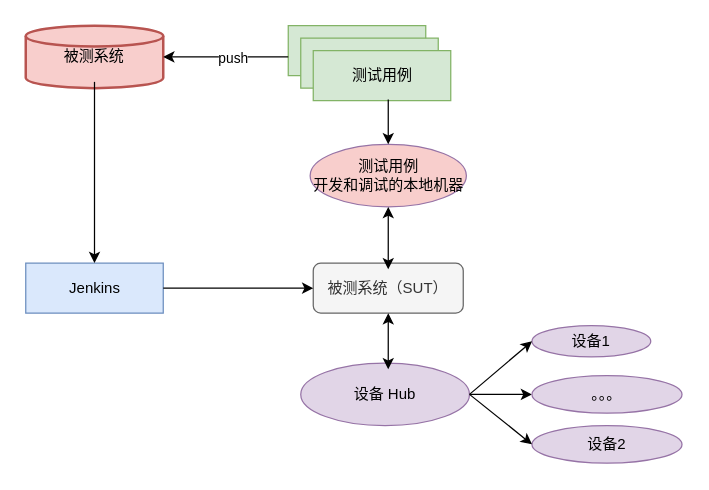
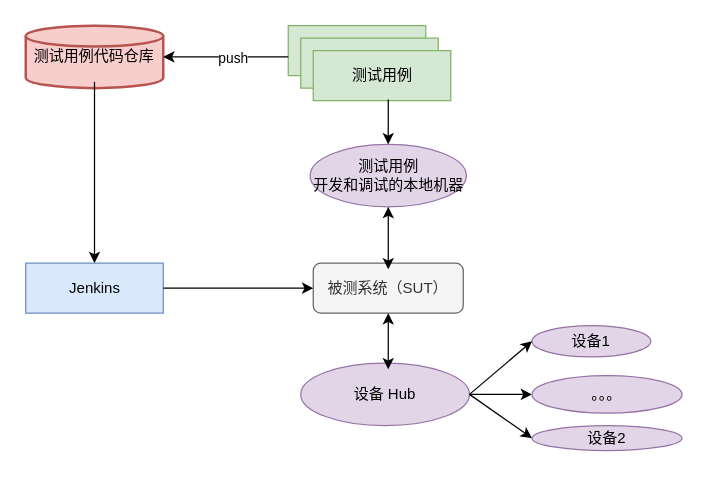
(94, 57) -> (94, 57)
(388, 176) -> (388, 176)
(607, 444) -> (607, 438)
